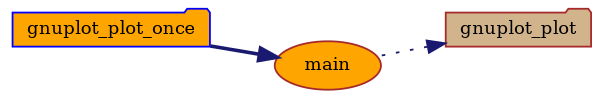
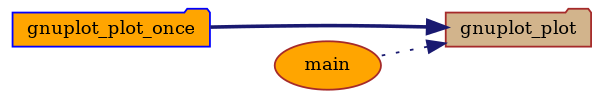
(235, 50) -> (319, 26)
